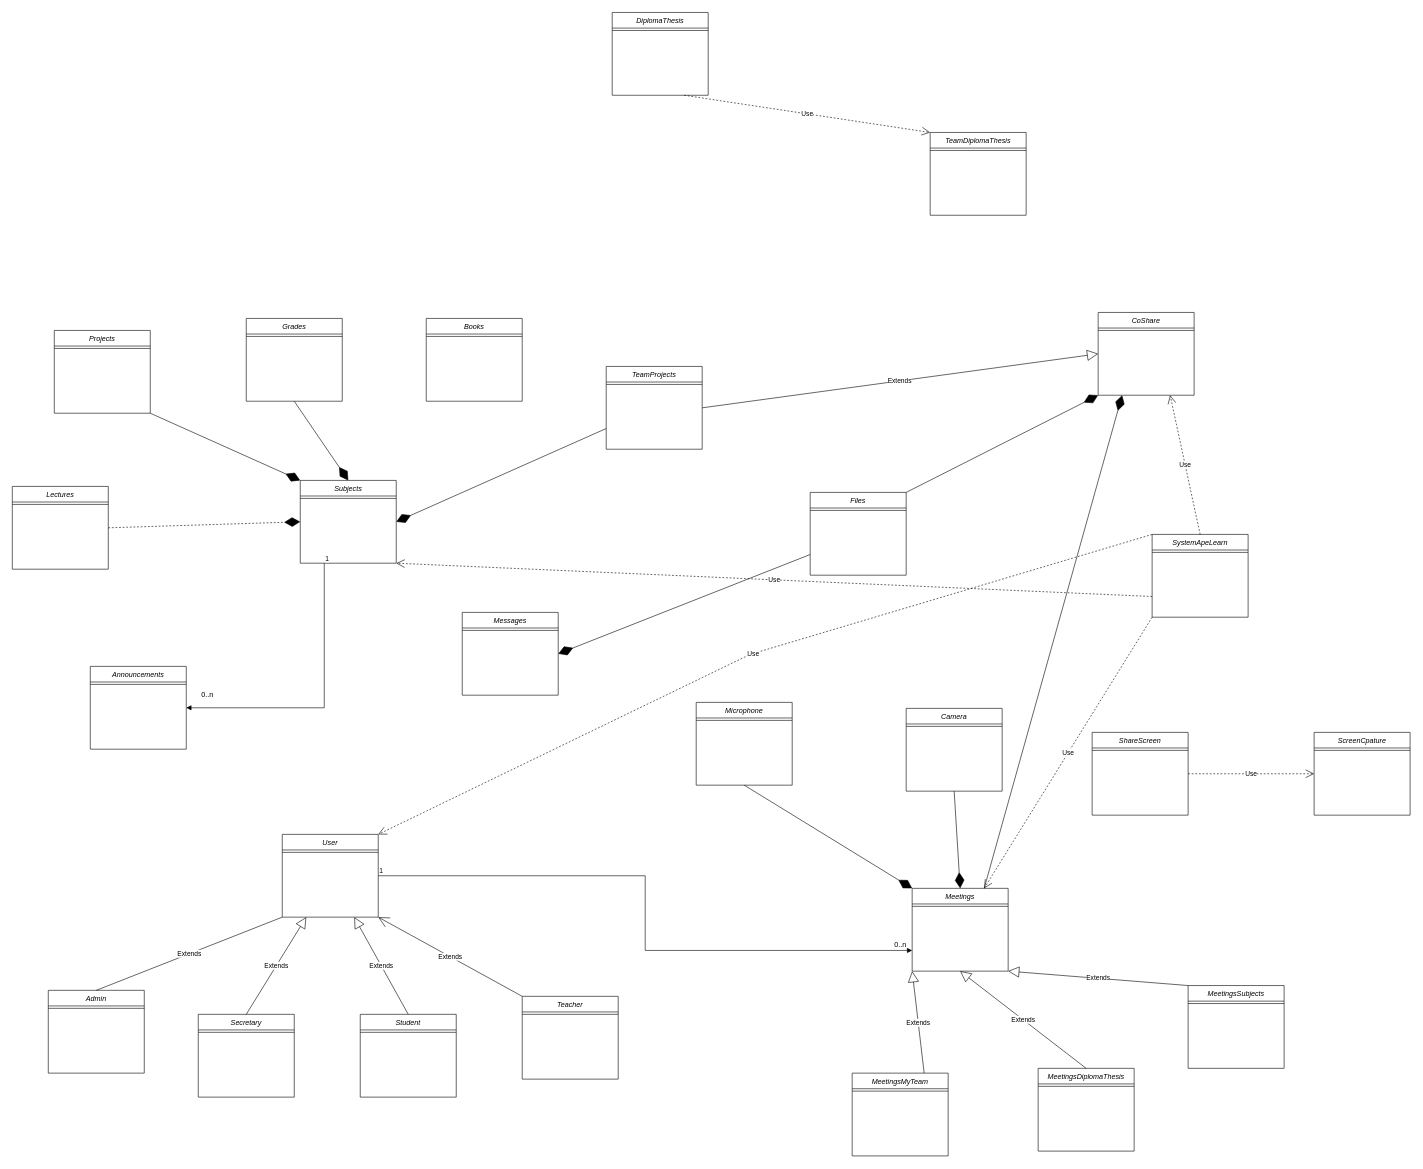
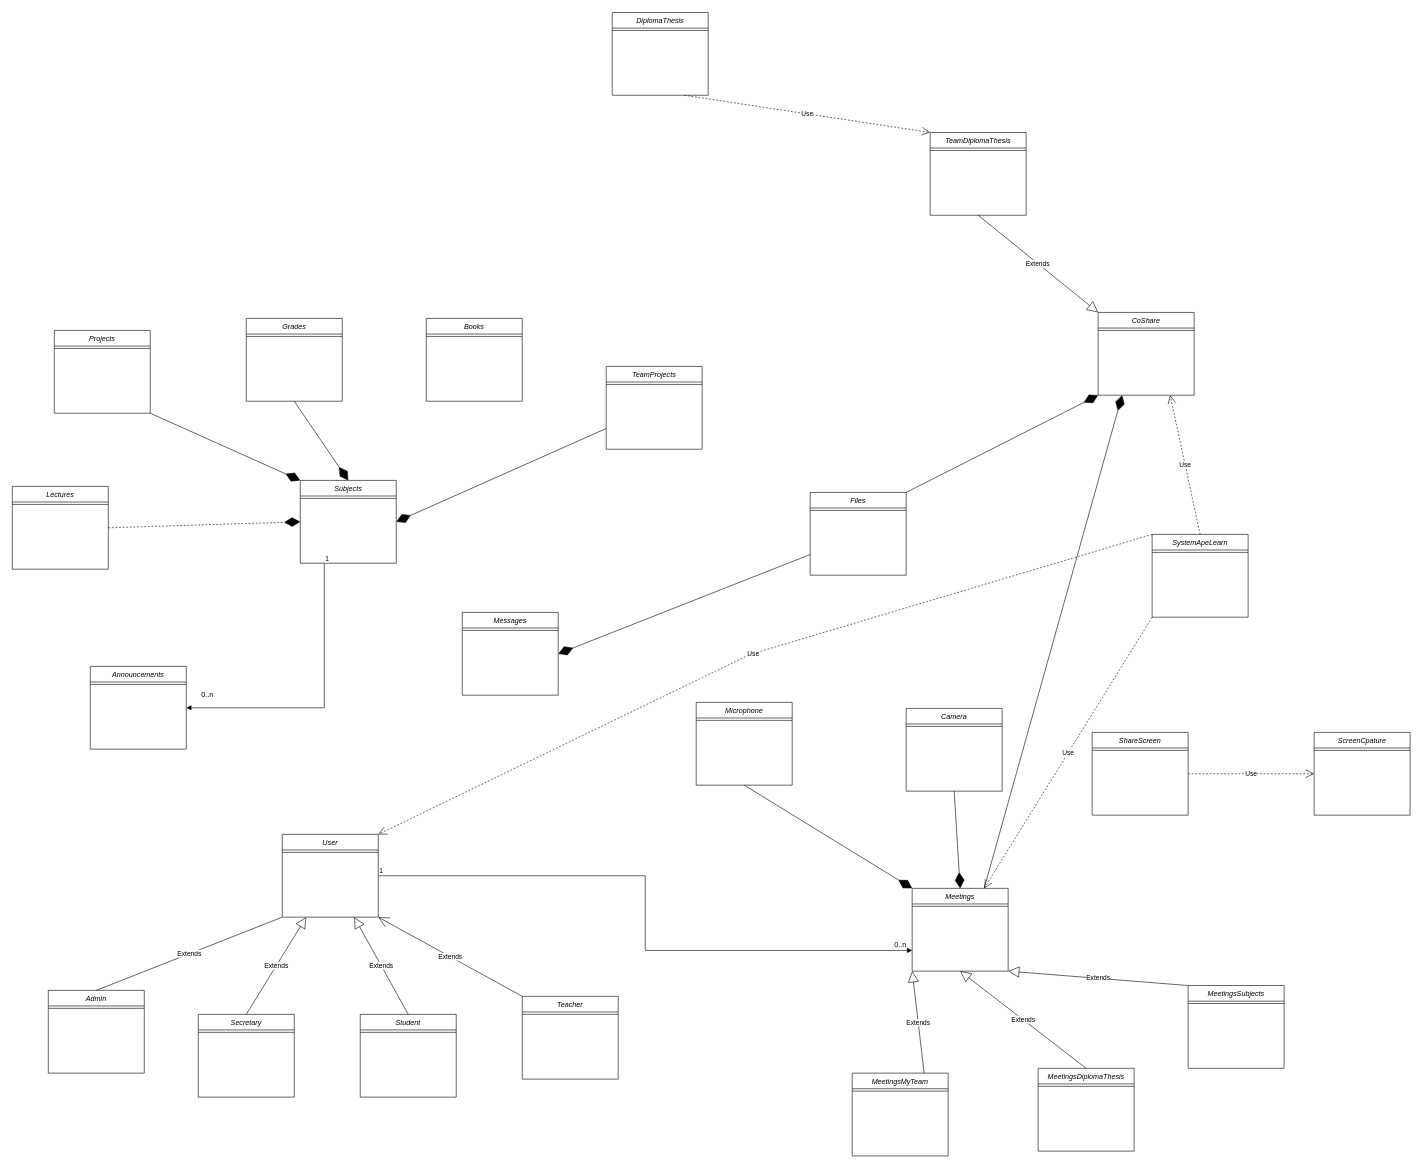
none -> (1035, 261)
(896, 381) -> none
(954, 588) -> none
